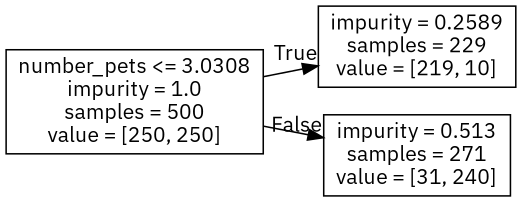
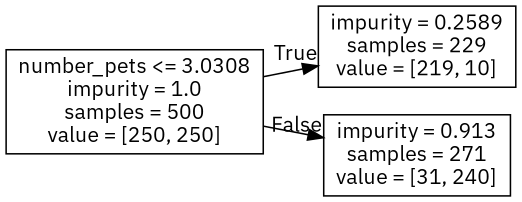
(417, 155) -> (417, 155)
